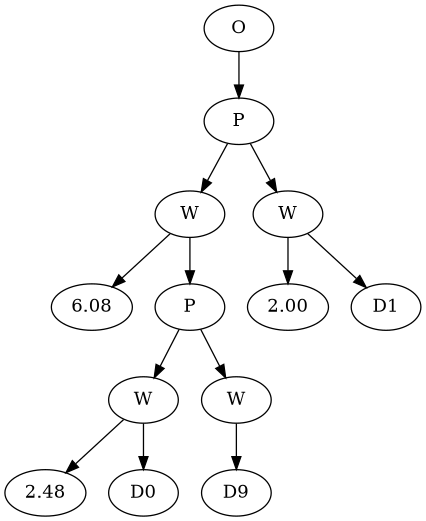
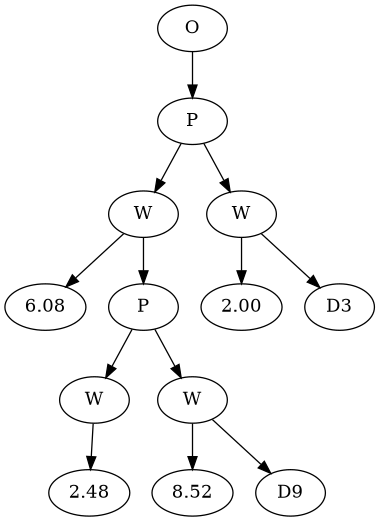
(386, 307) -> (340, 307)
(143, 493) -> none
none -> (193, 493)
